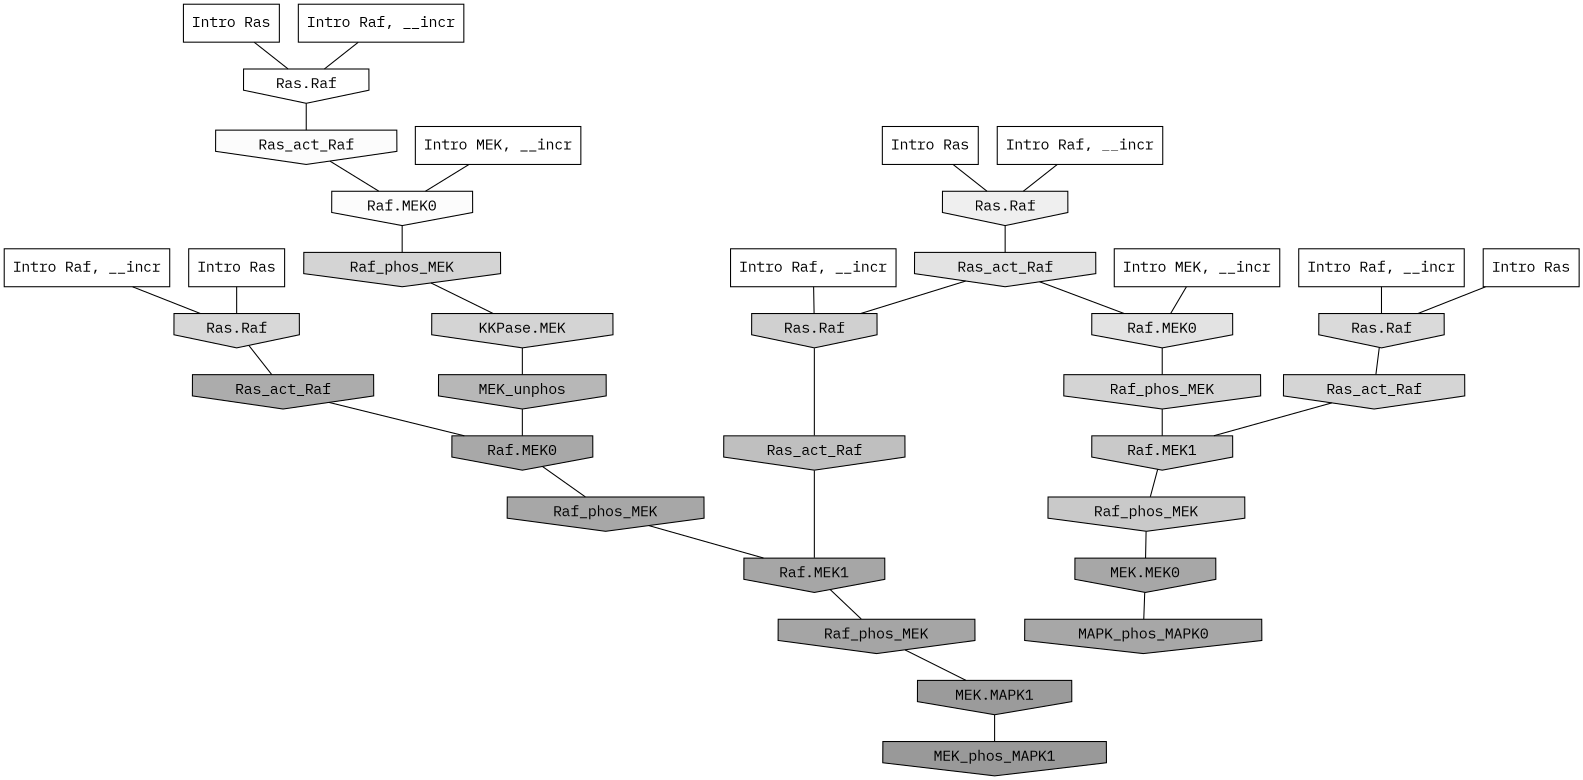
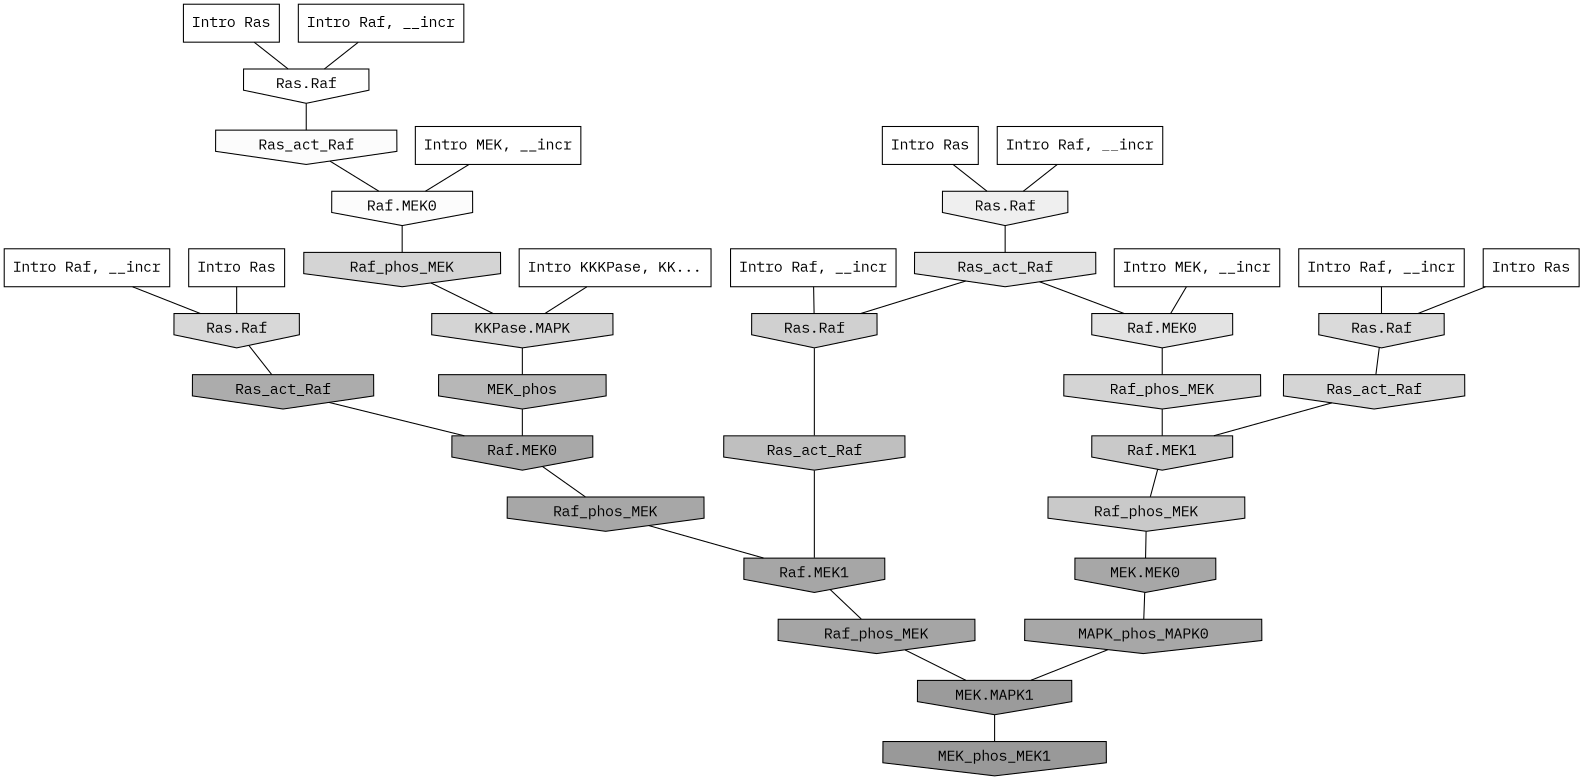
none -> (615, 268)
(522, 329) -> (522, 329)
(522, 390) -> (522, 390)
none -> (1069, 665)
(995, 757) -> (995, 757)
